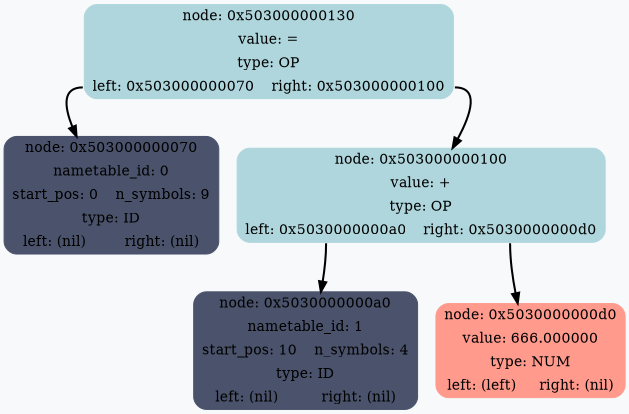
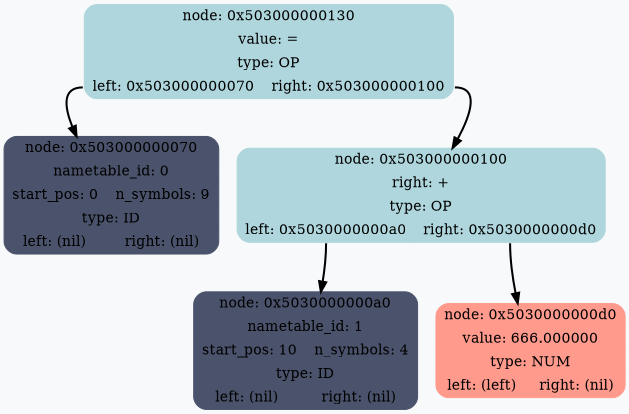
(421, 183) -> (421, 183)
